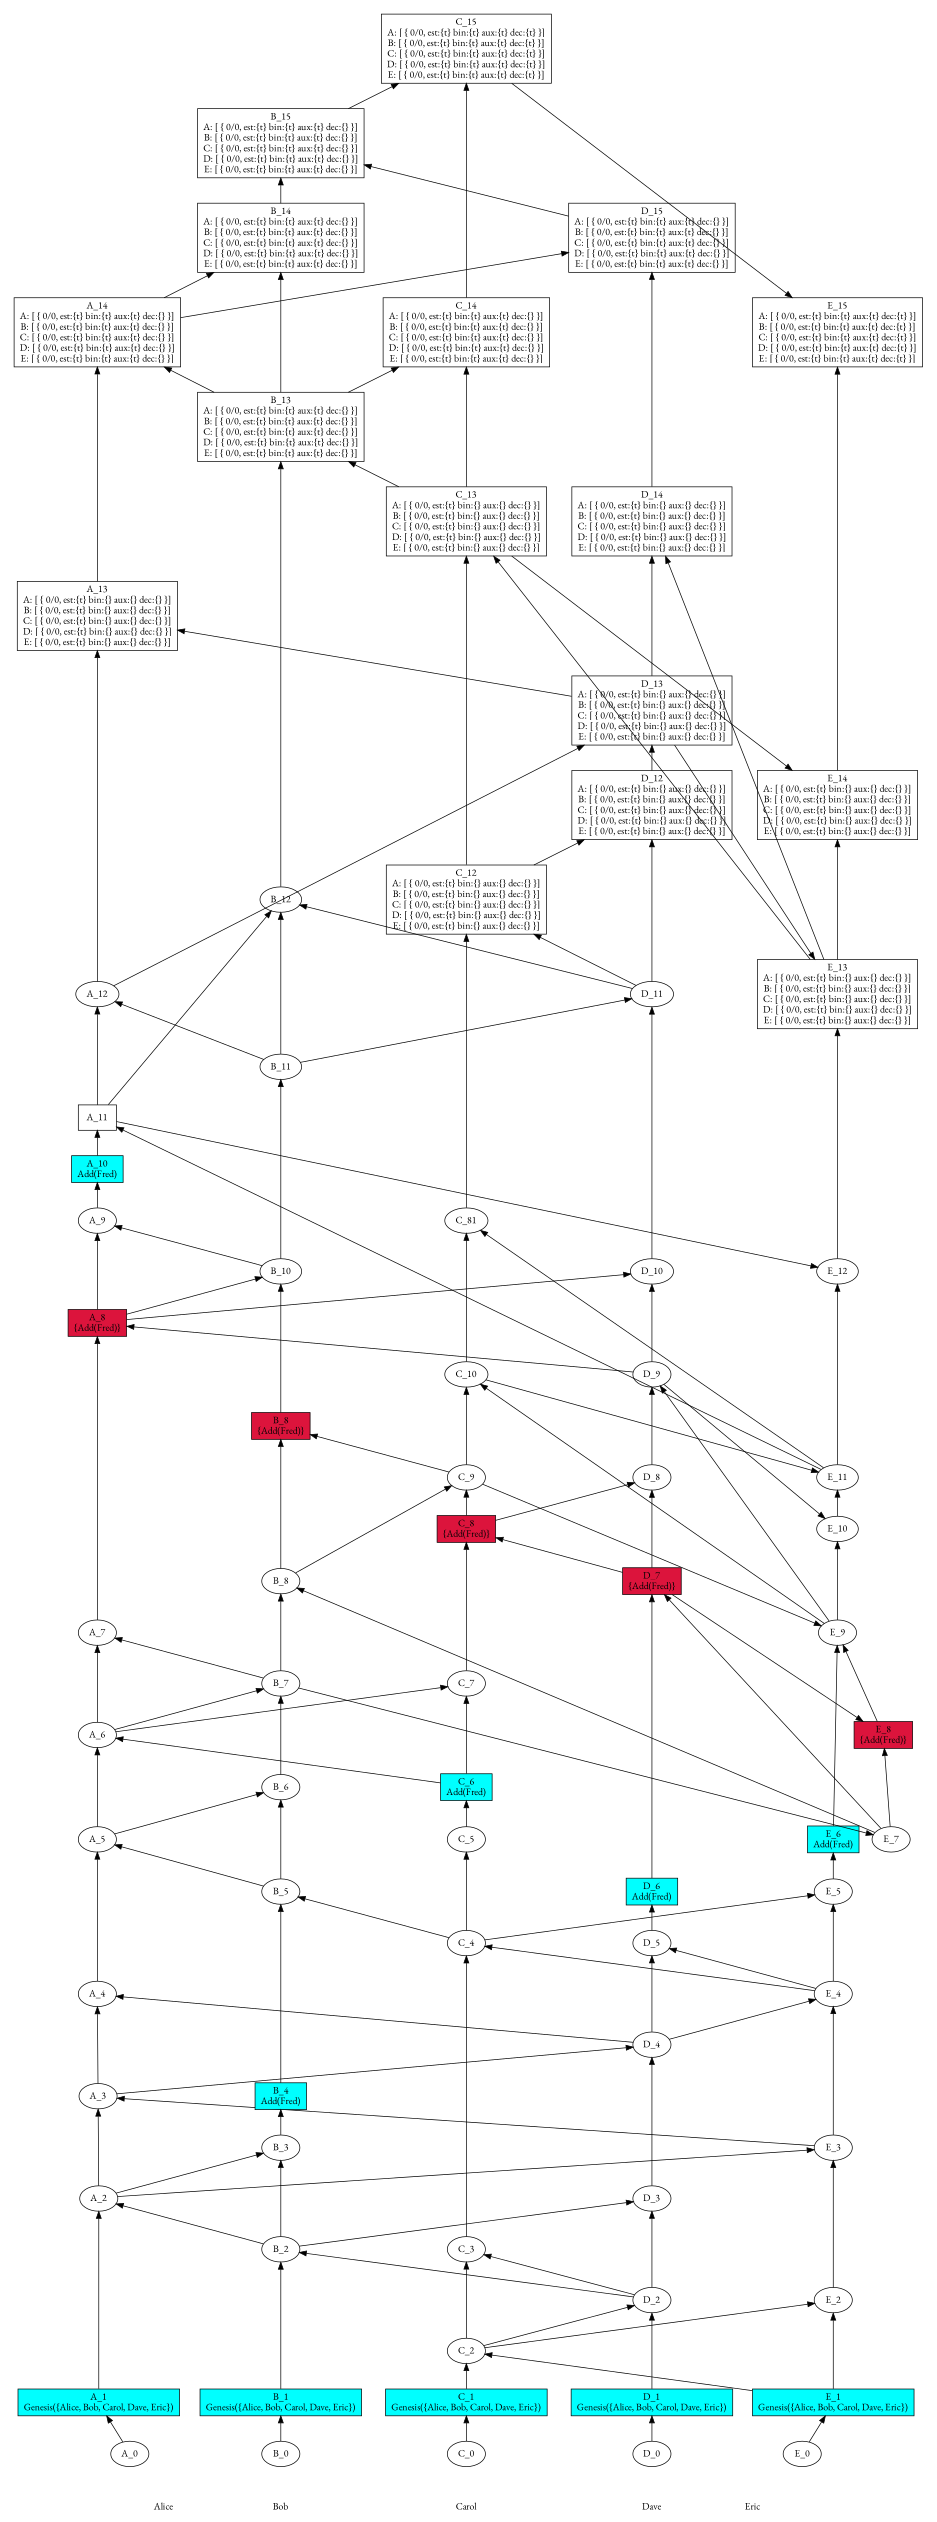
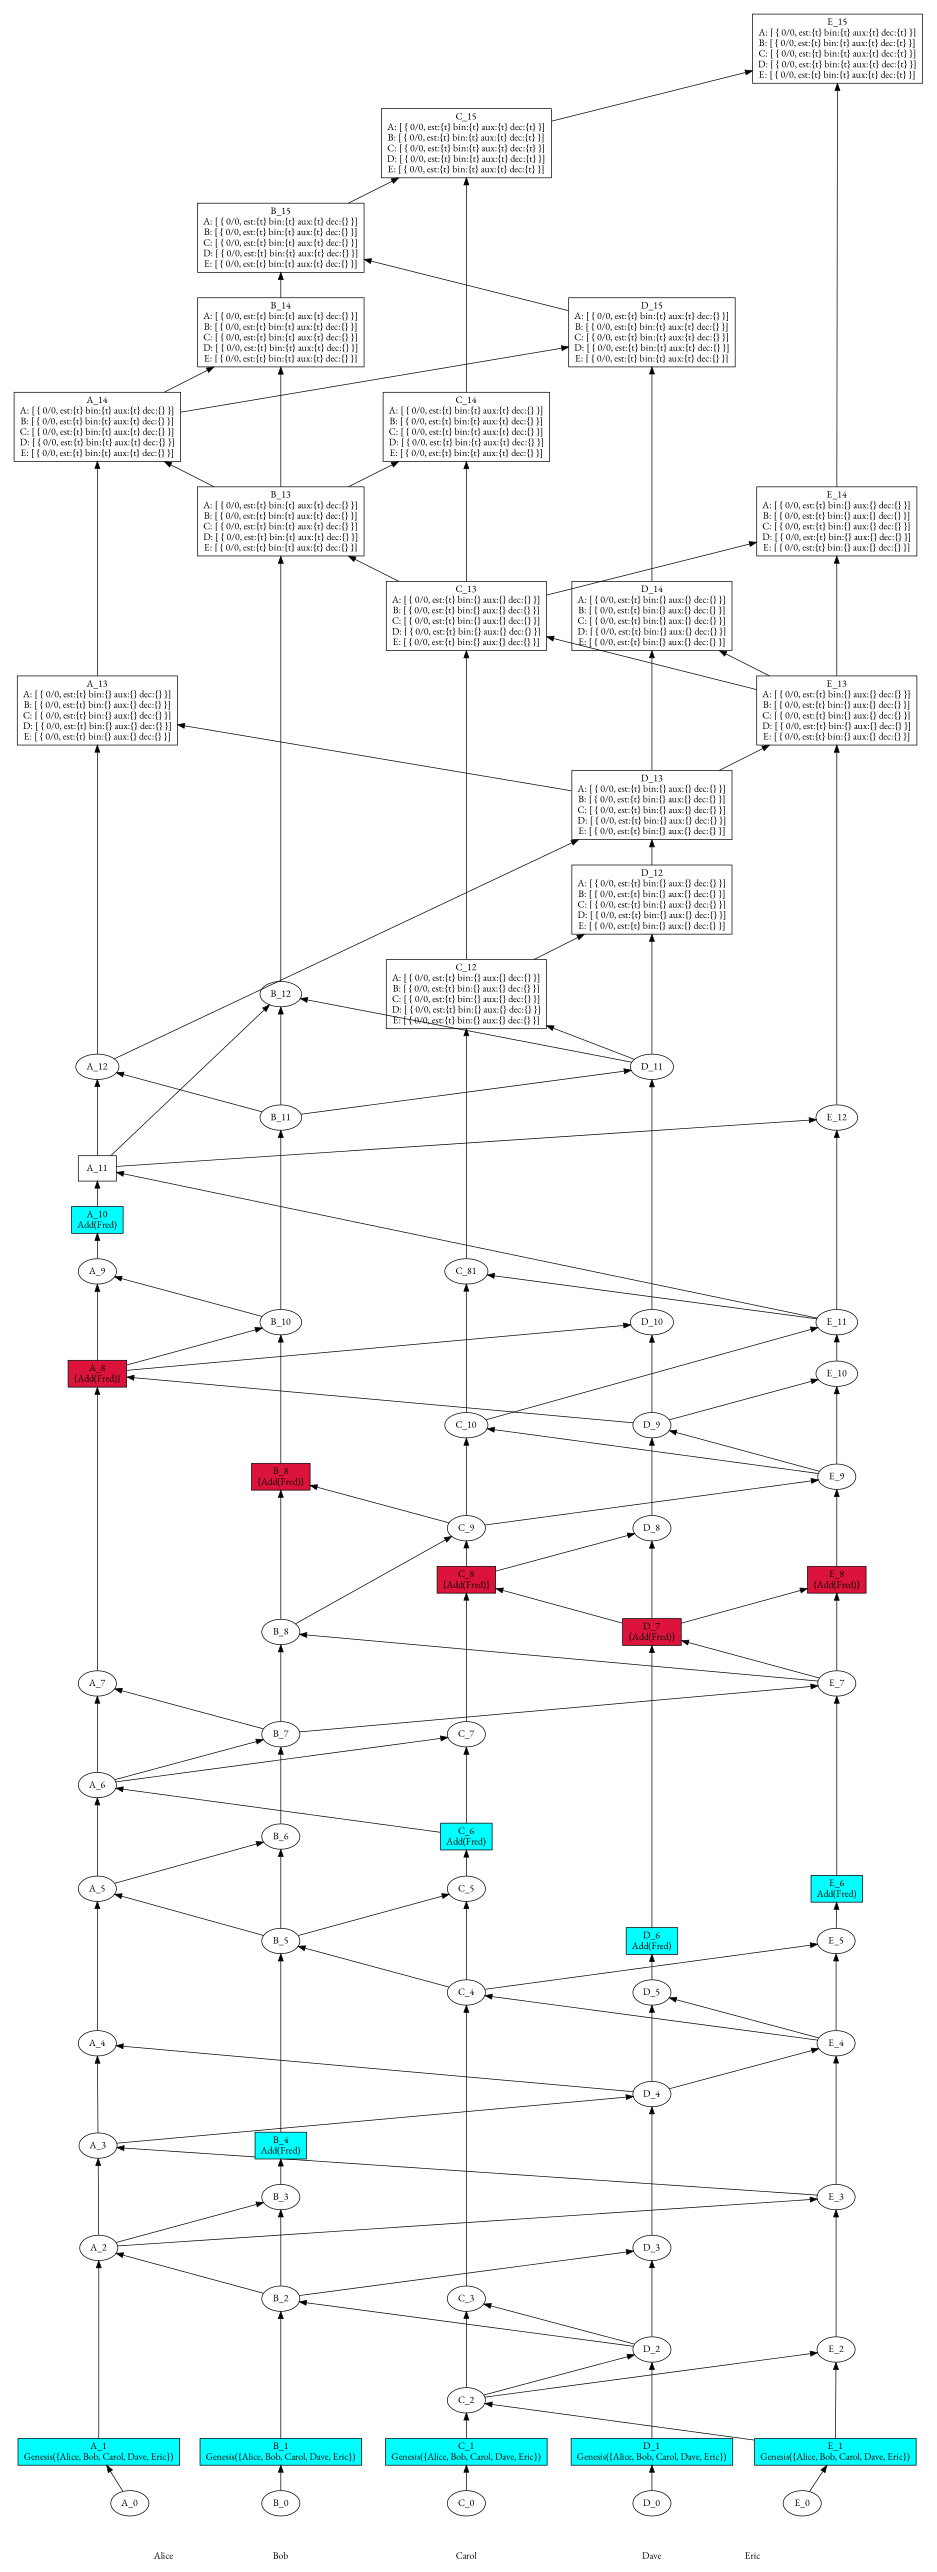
(835, 1739) -> (837, 1789)
none -> (363, 1918)
